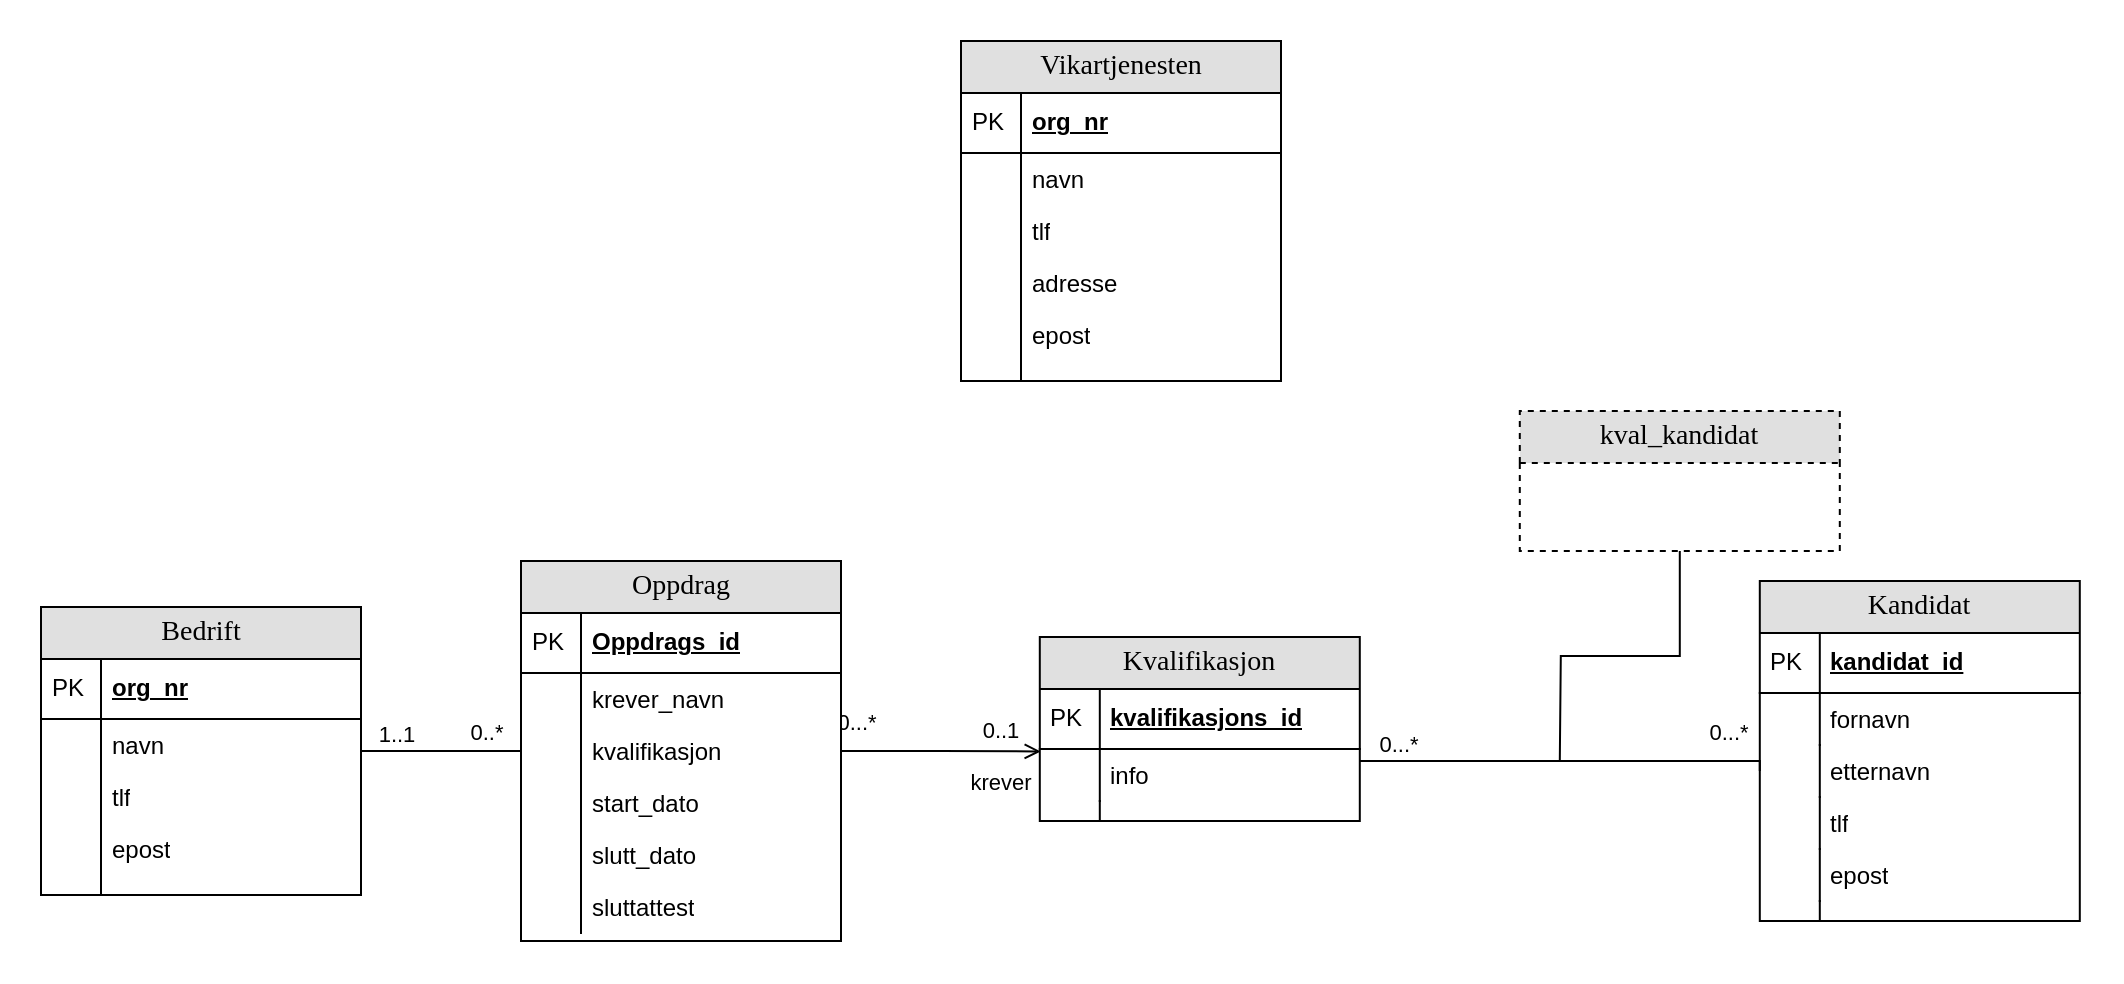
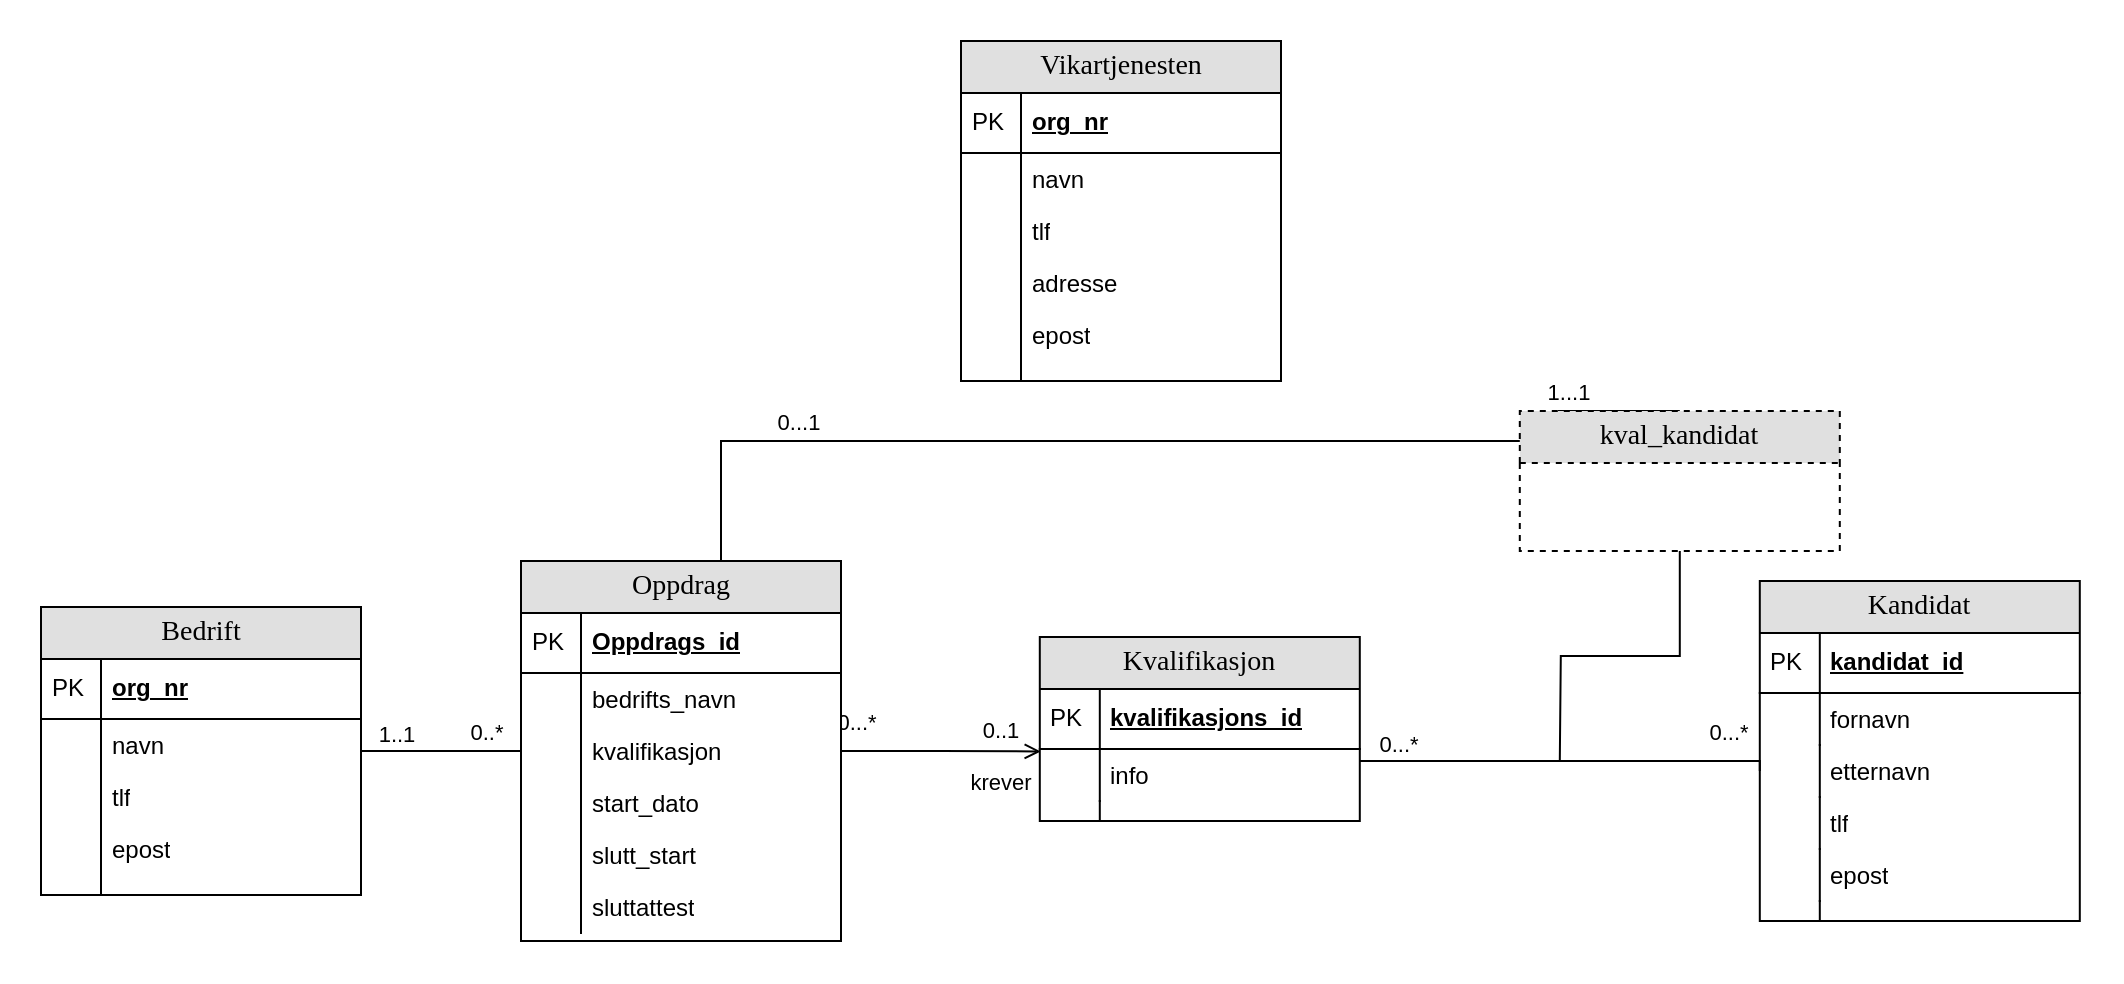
none -> (1061, 441)
(667, 701) -> (677, 701)
(657, 857) -> (664, 857)
